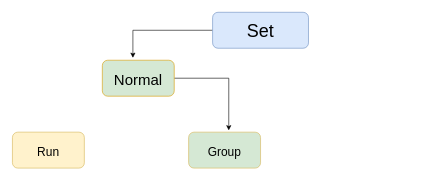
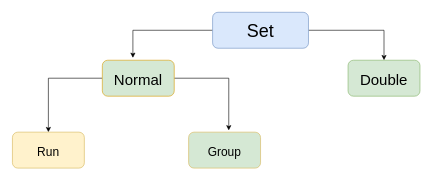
none -> (383, 30)
none -> (384, 78)
none -> (48, 102)
